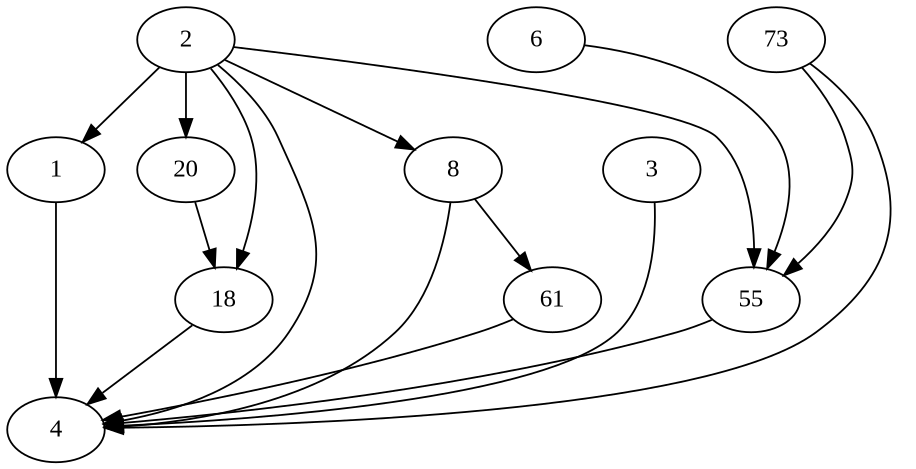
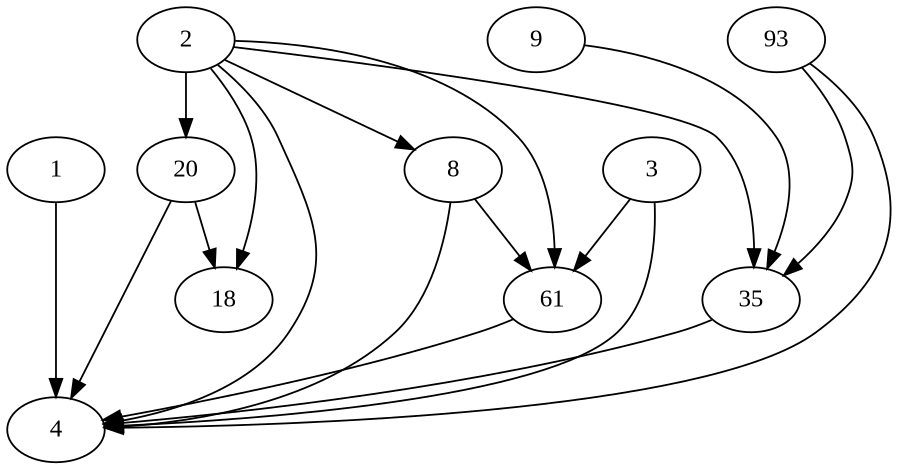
(536, 40) -> (536, 40)
(776, 40) -> (776, 40)
(128, 98) -> (452, 88)
none -> (608, 228)
(751, 300) -> (751, 300)
(147, 359) -> (125, 291)
